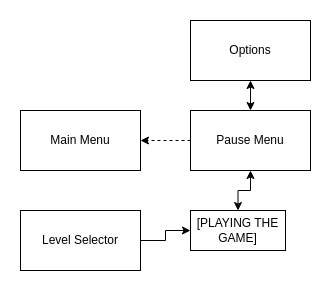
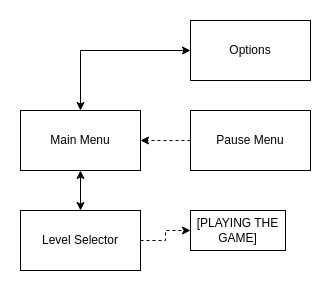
none -> (106, 51)
(251, 96) -> none
none -> (81, 190)
(244, 191) -> none
(166, 239) -> (166, 239)
